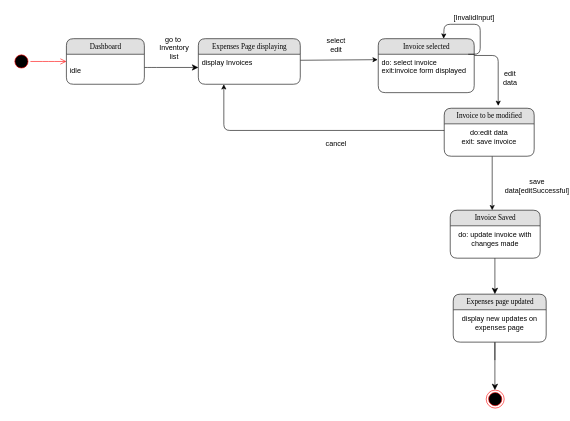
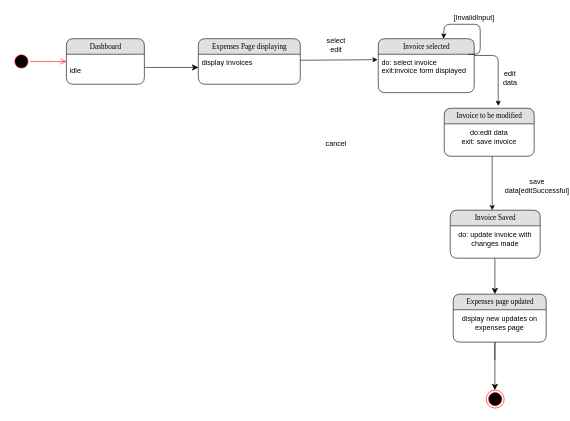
(174, 48) -> none
(333, 131) -> none
